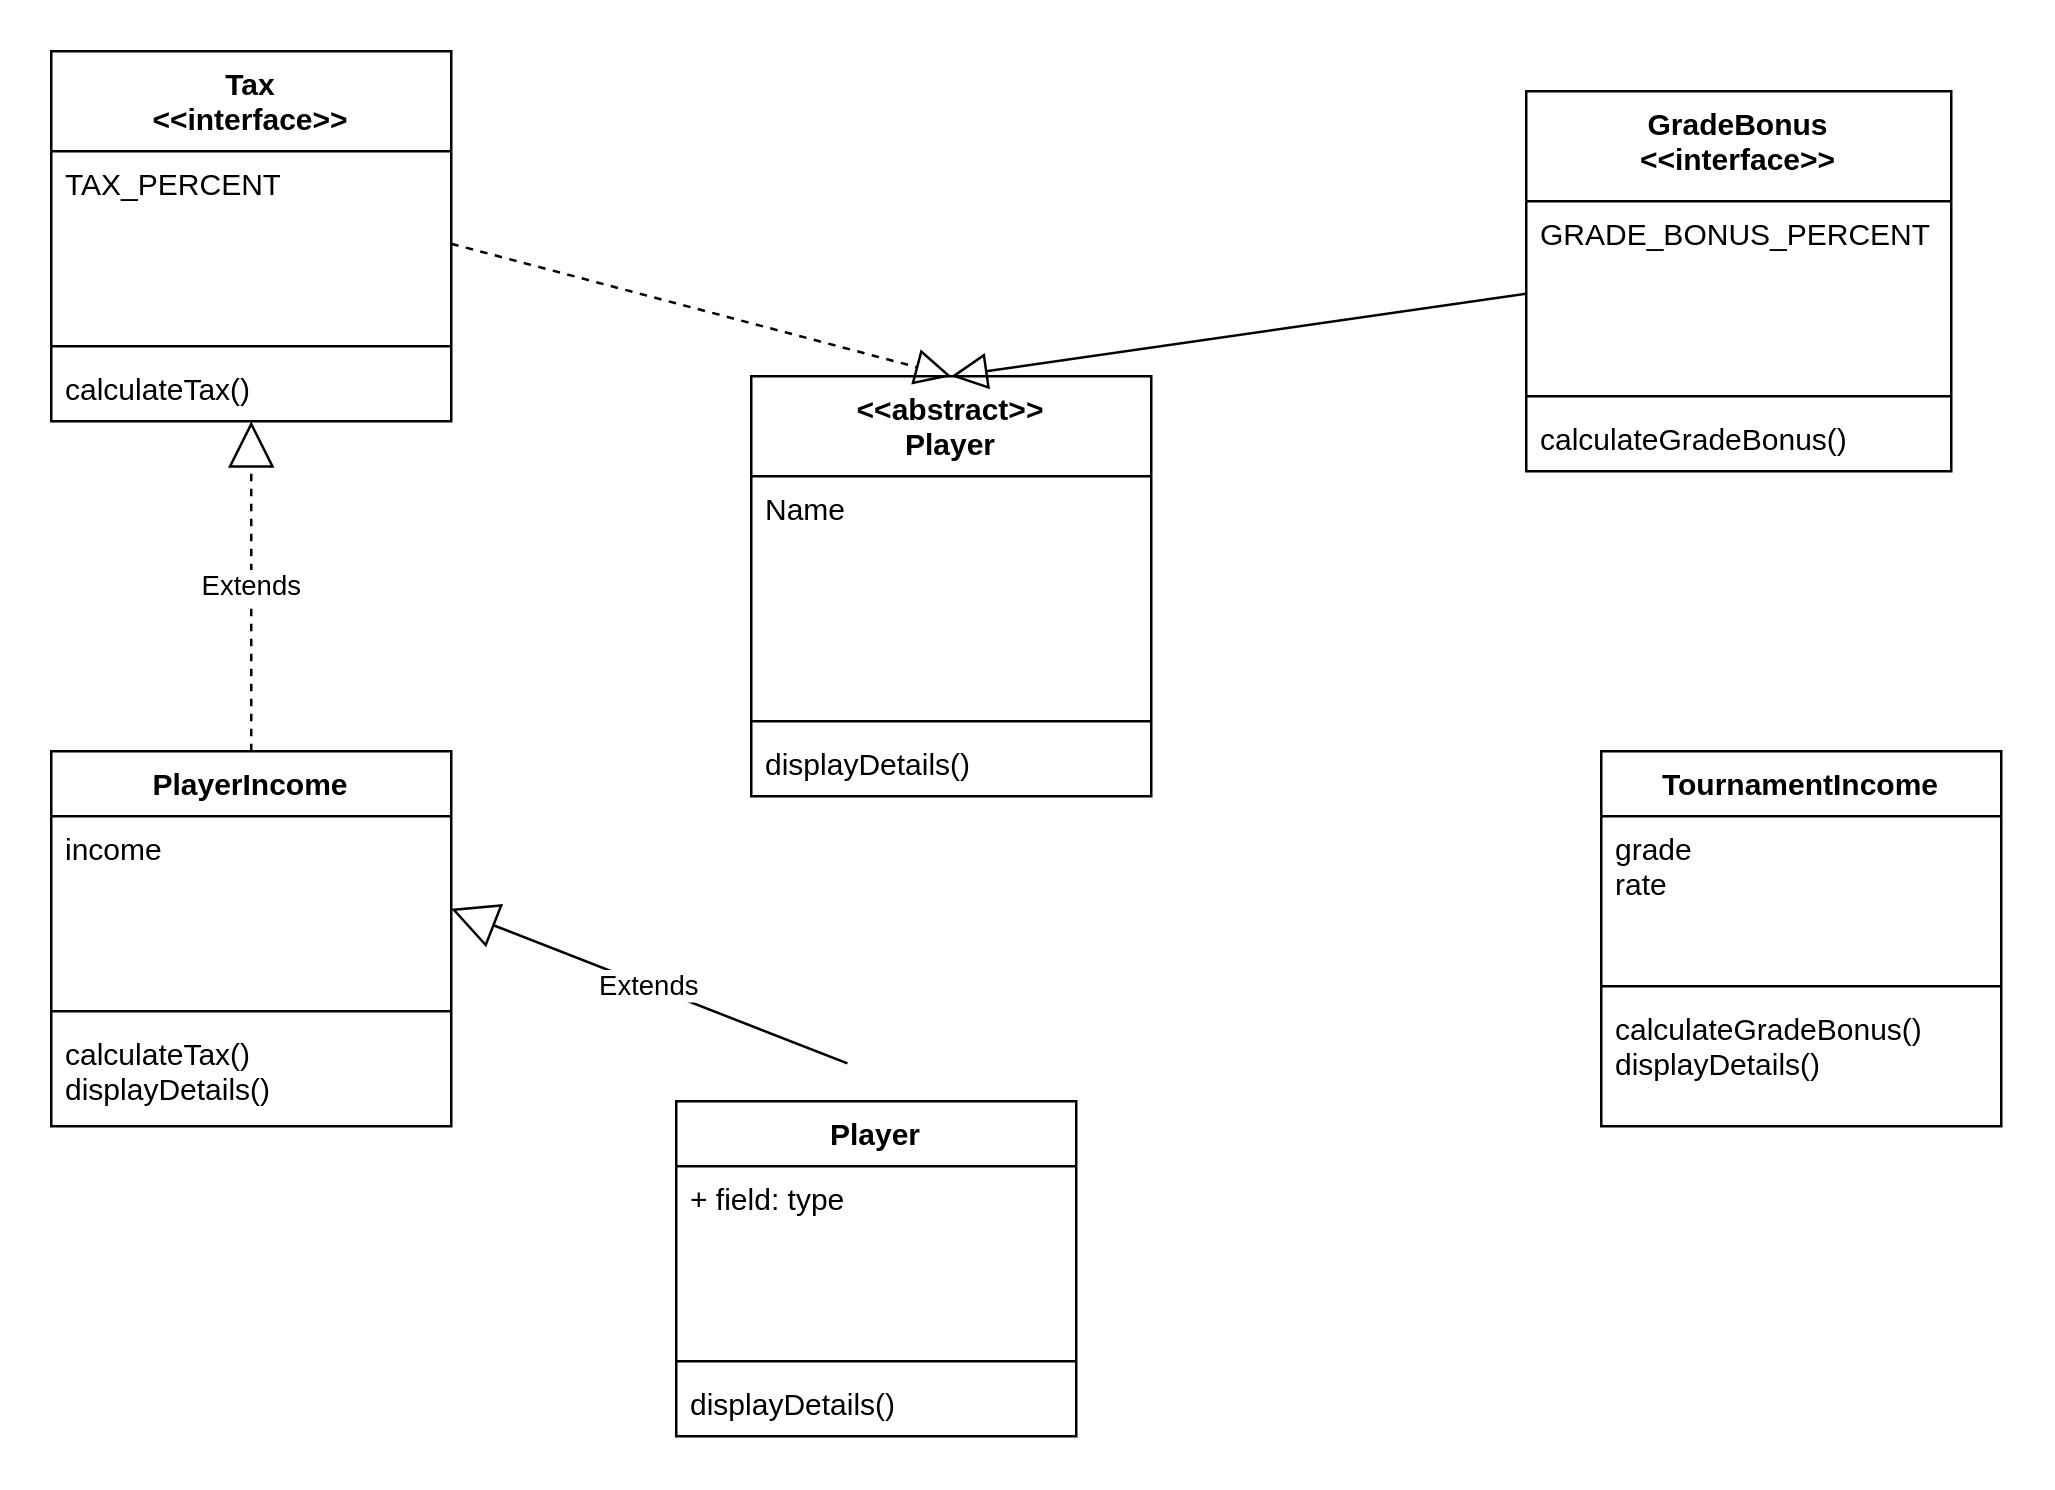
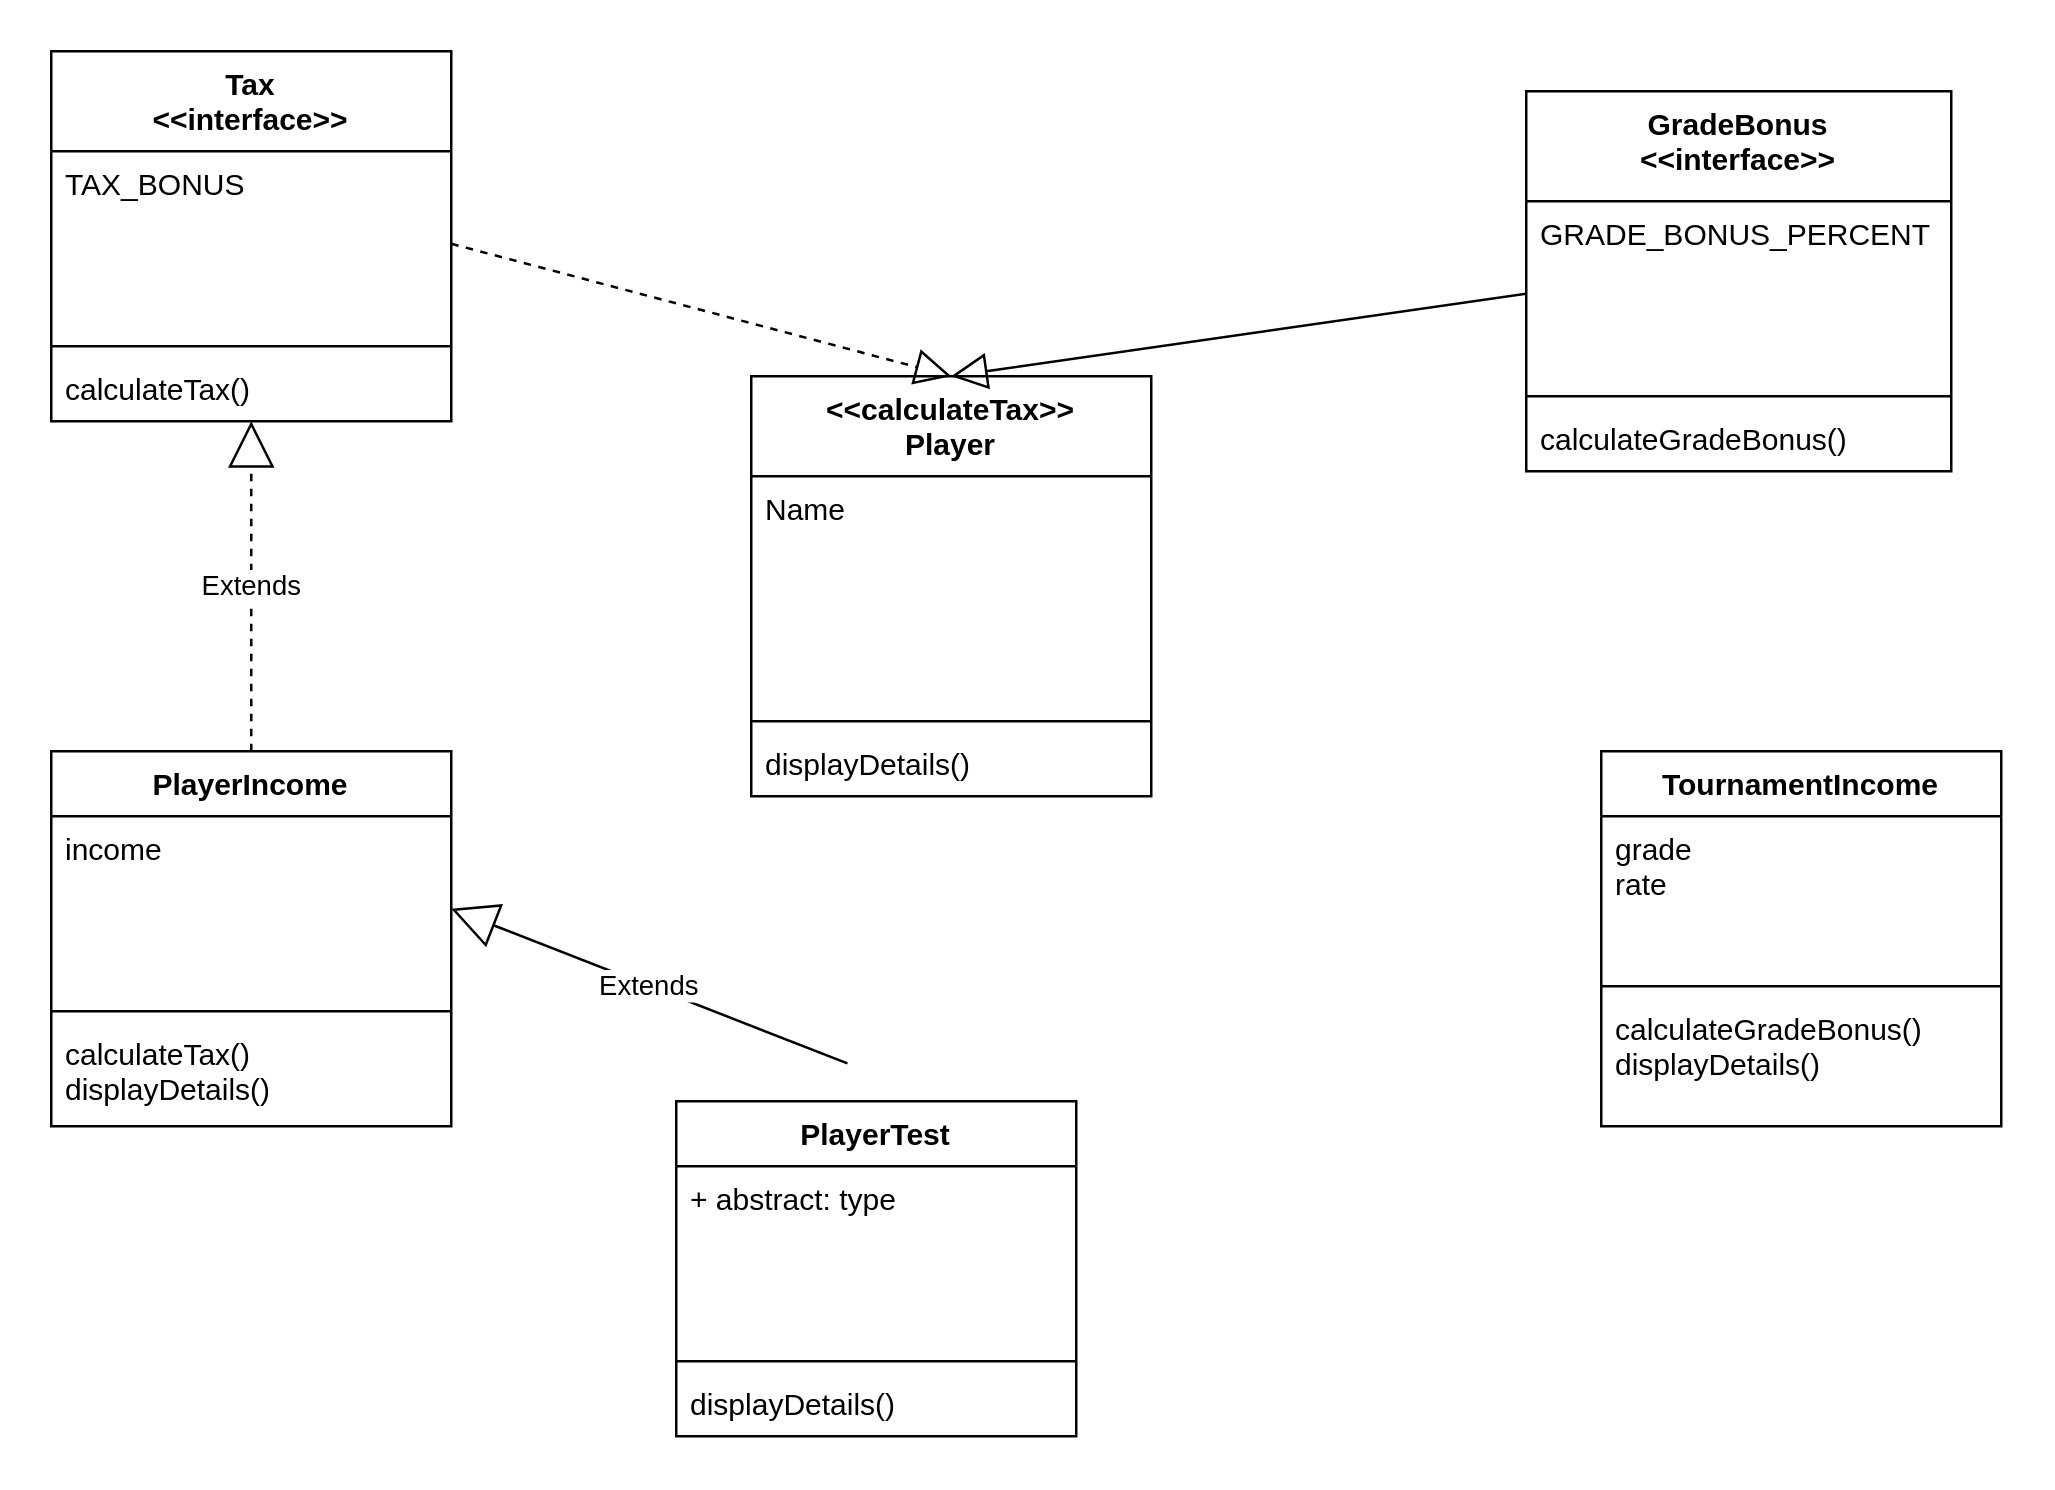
(159, 187) -> (142, 187)
(951, 430) -> (951, 430)
(876, 1137) -> (876, 1137)
(781, 1202) -> (814, 1202)
